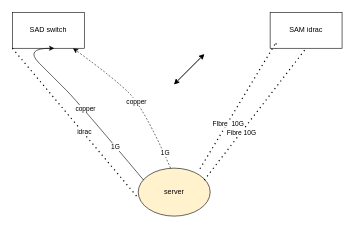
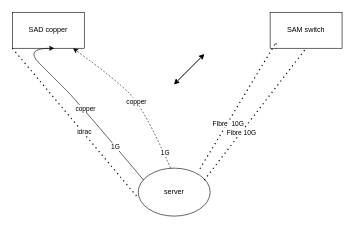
(48, 30) -> (48, 30)
(306, 30) -> (306, 30)
(174, 192) -> (174, 192)
